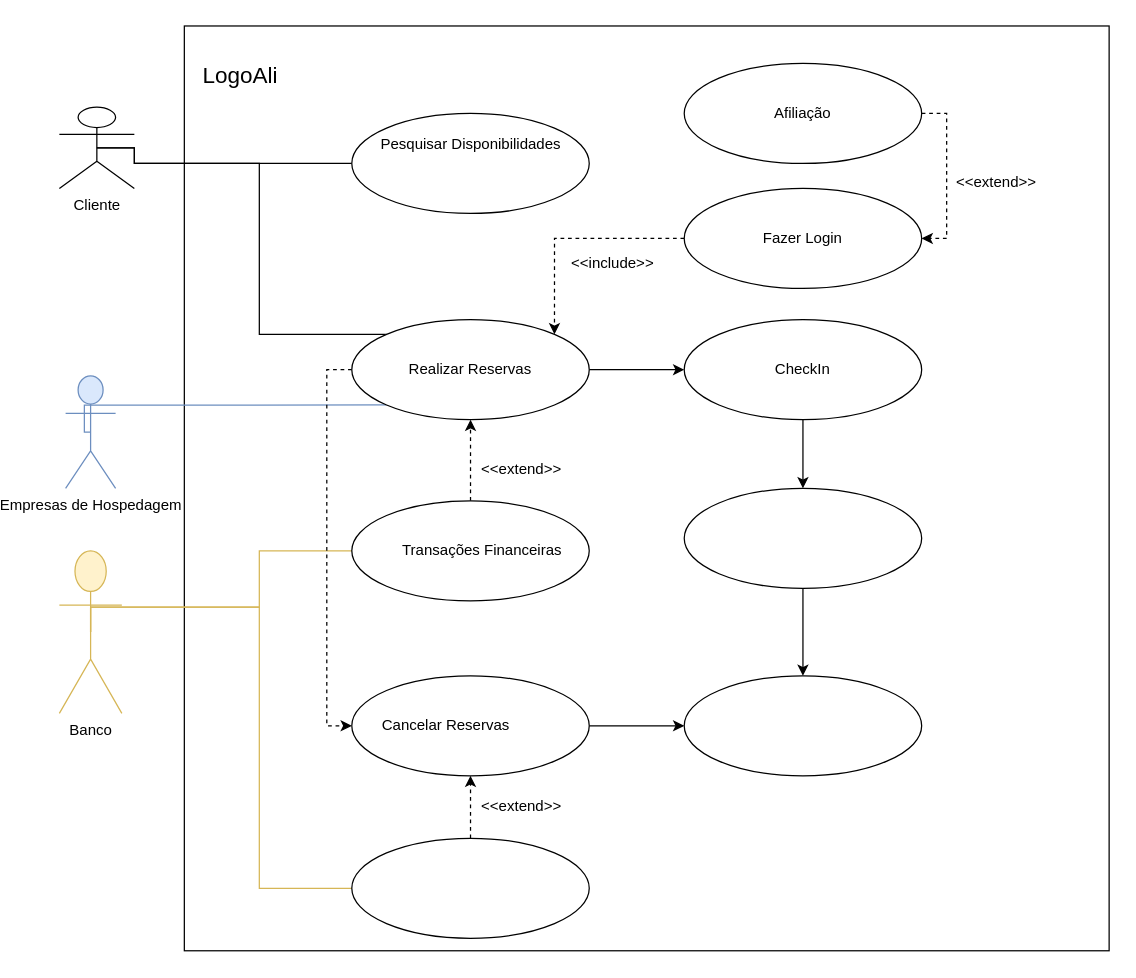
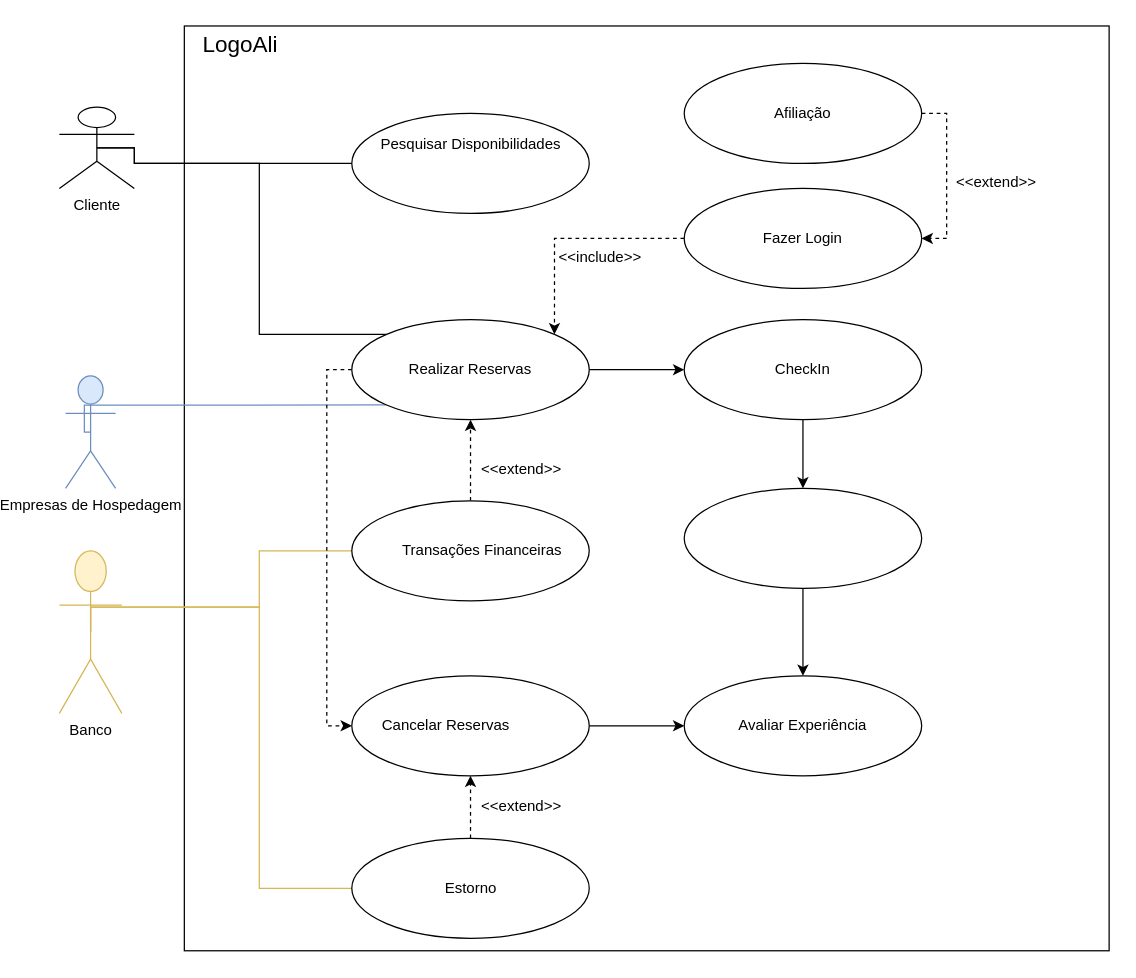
(241, 76) -> (241, 44)
(613, 263) -> (600, 257)
none -> (803, 726)
none -> (471, 888)
